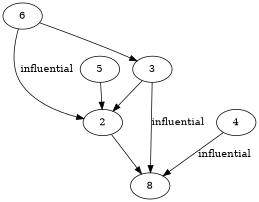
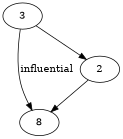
(23, 16) -> none
(100, 69) -> none
(236, 122) -> none
